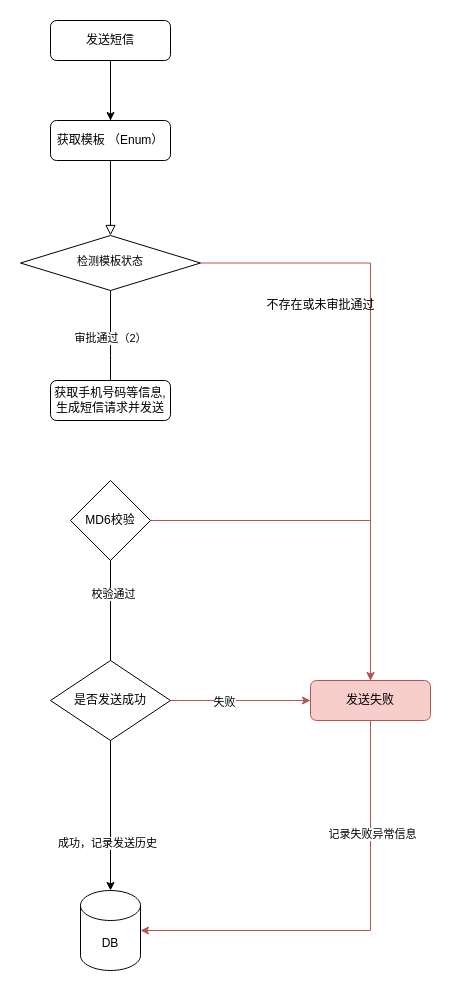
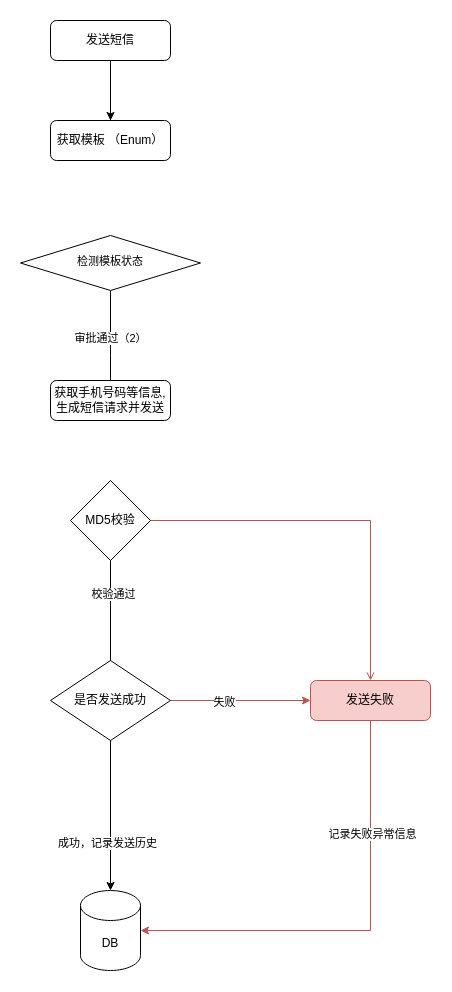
(111, 193) -> none
(321, 306) -> none
(371, 389) -> none
(111, 521) -> (111, 521)
